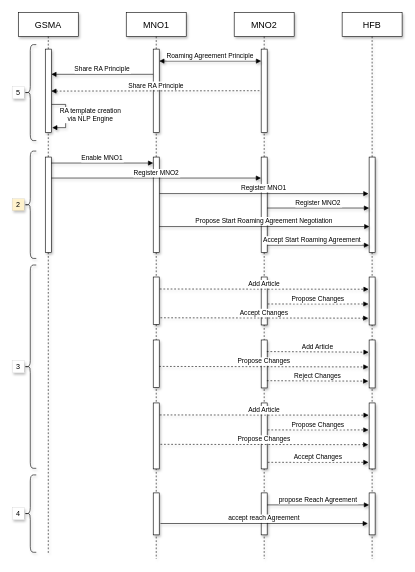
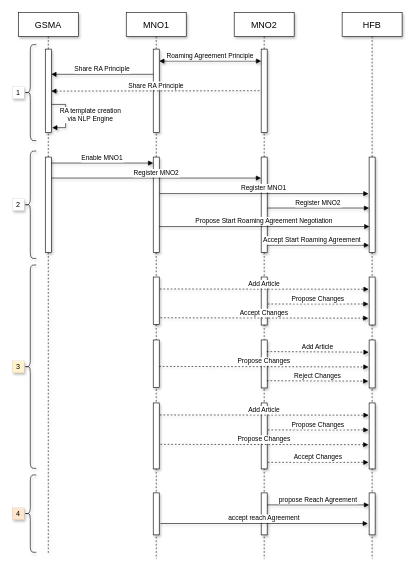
(18, 93) -> (18, 93)
(18, 205) -> (18, 205)
(18, 367) -> (18, 367)
(18, 514) -> (18, 514)
